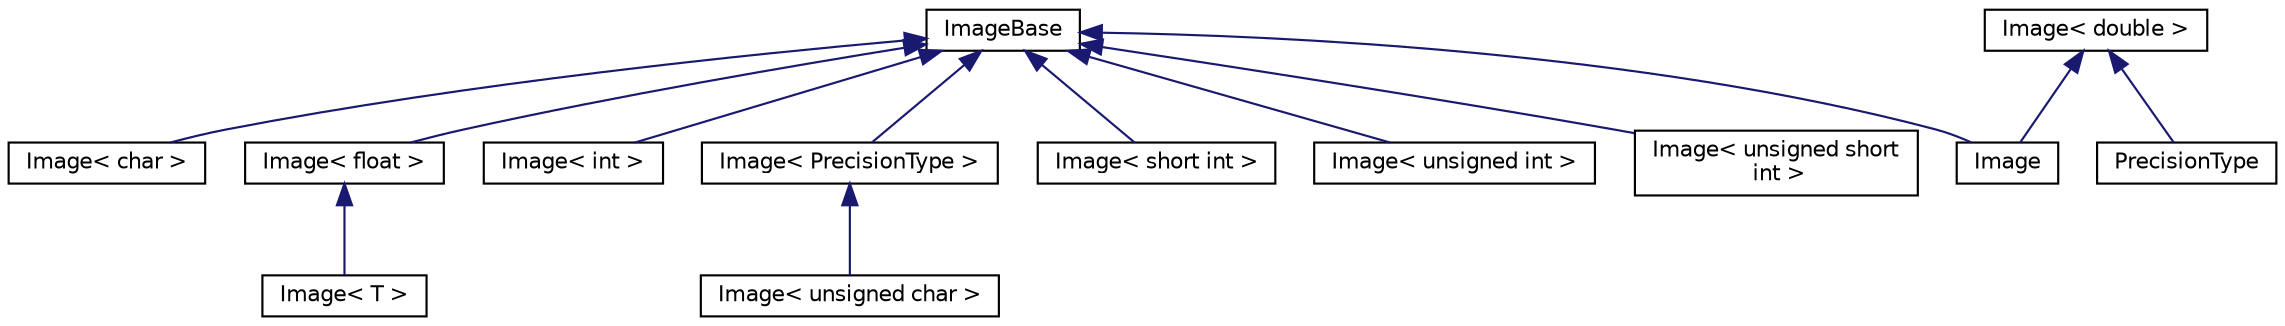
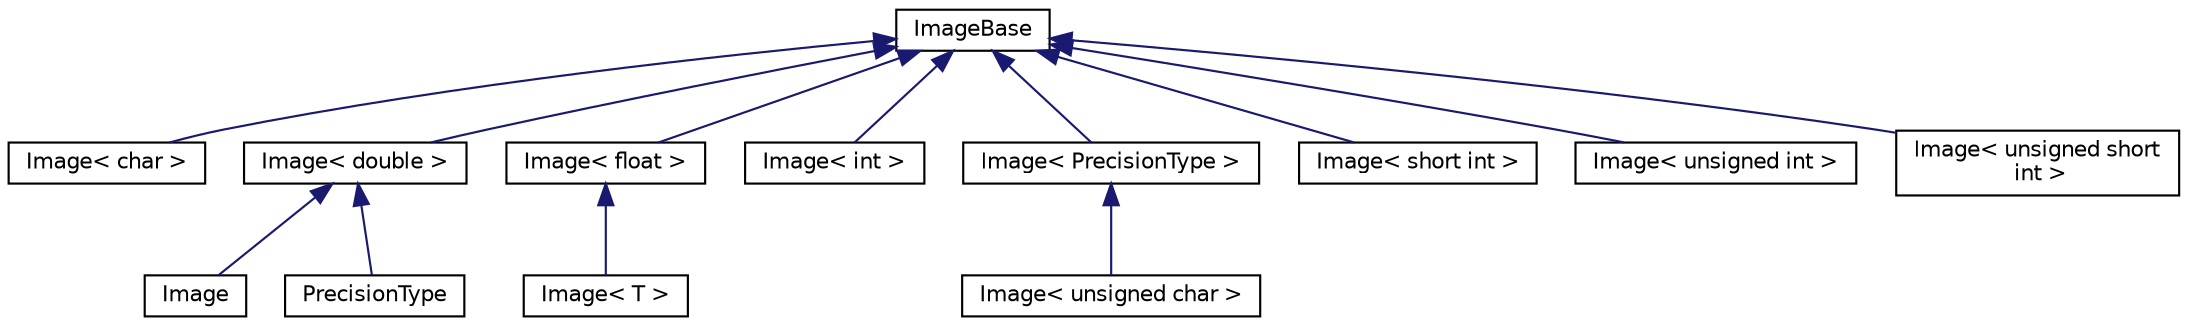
(1541, 60) -> (653, 95)
